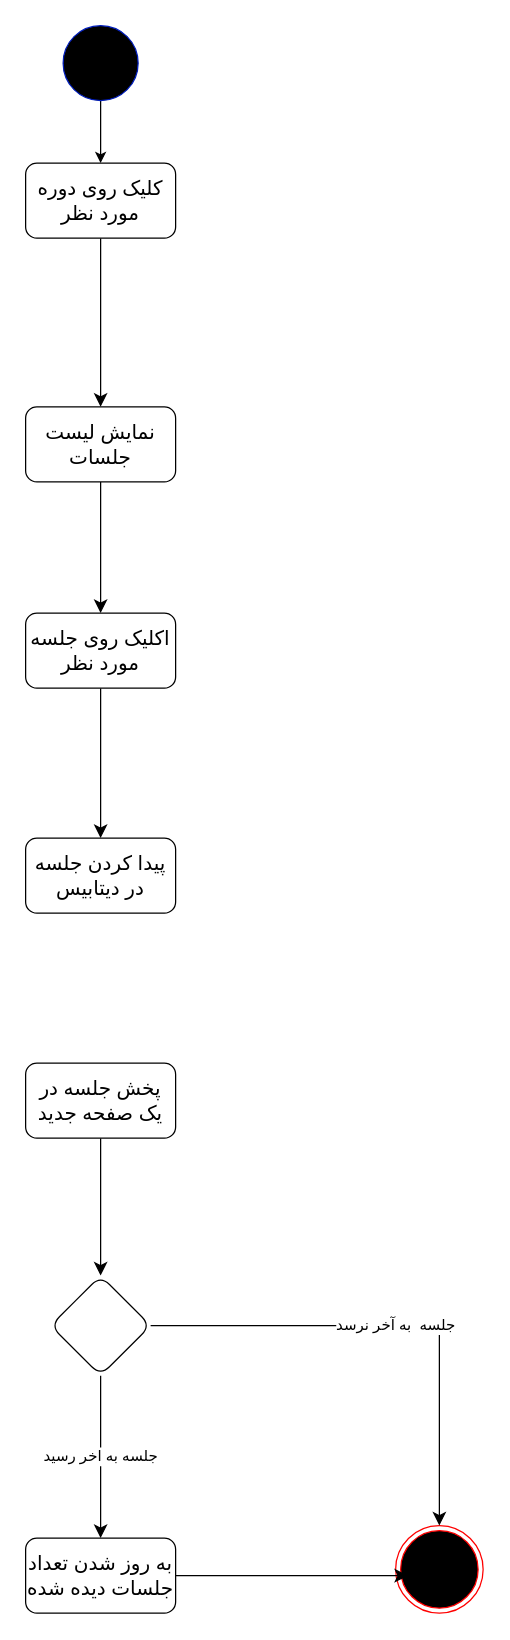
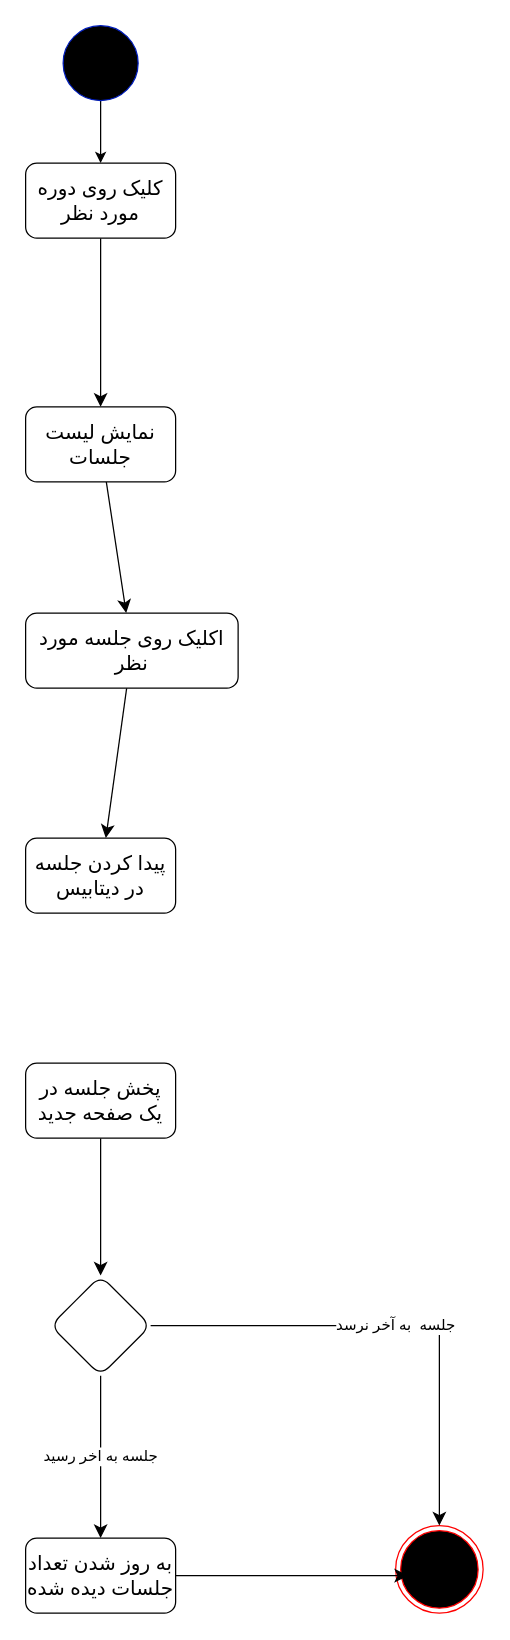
(101, 651) -> (132, 651)
